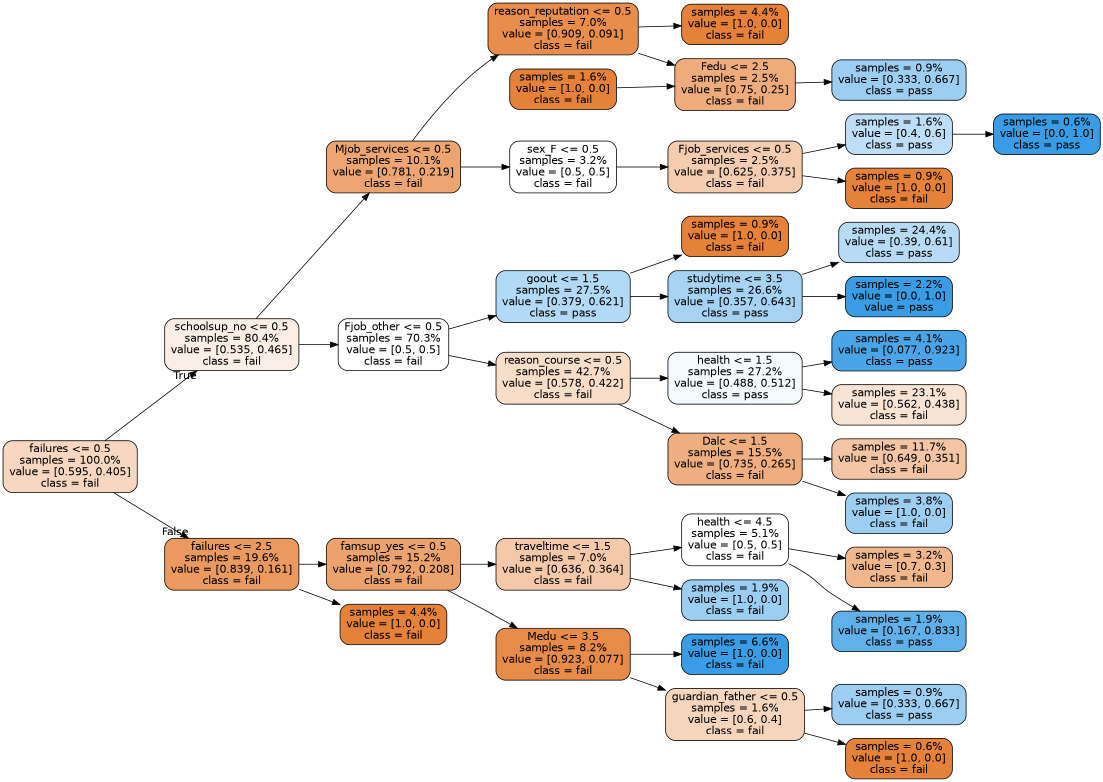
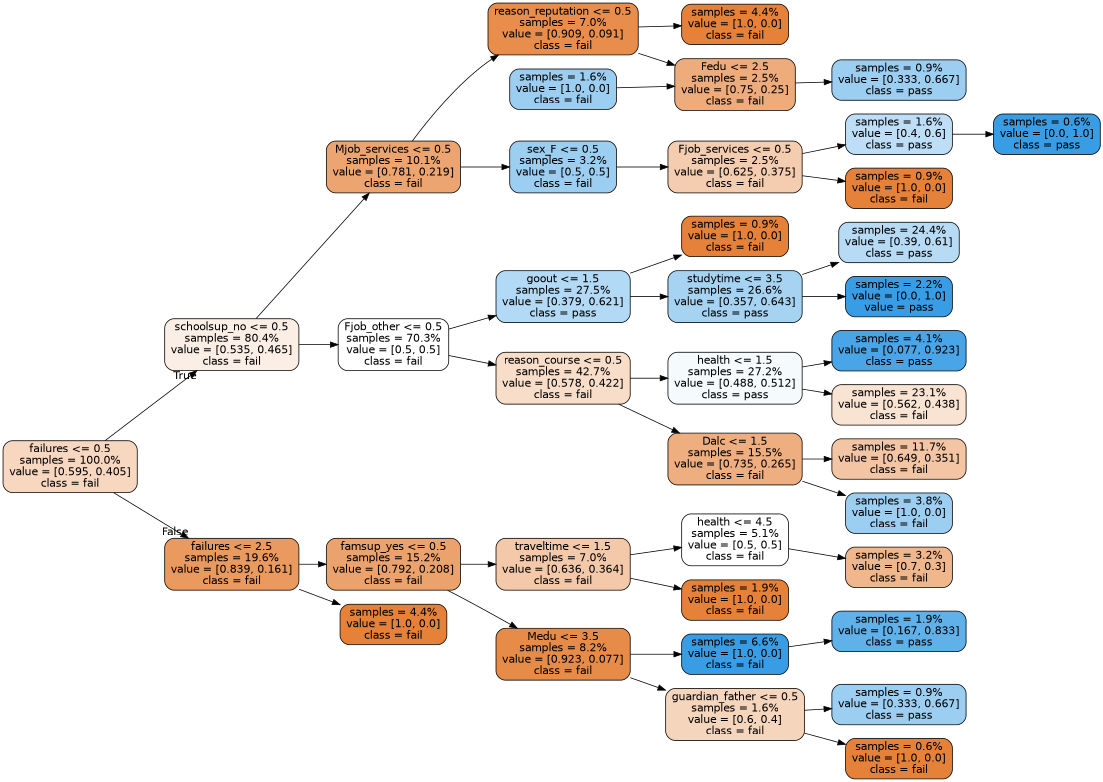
(563, 89) -> (563, 89)
(563, 167) -> (563, 167)
(821, 585) -> (806, 644)
(735, 600) -> (735, 600)
